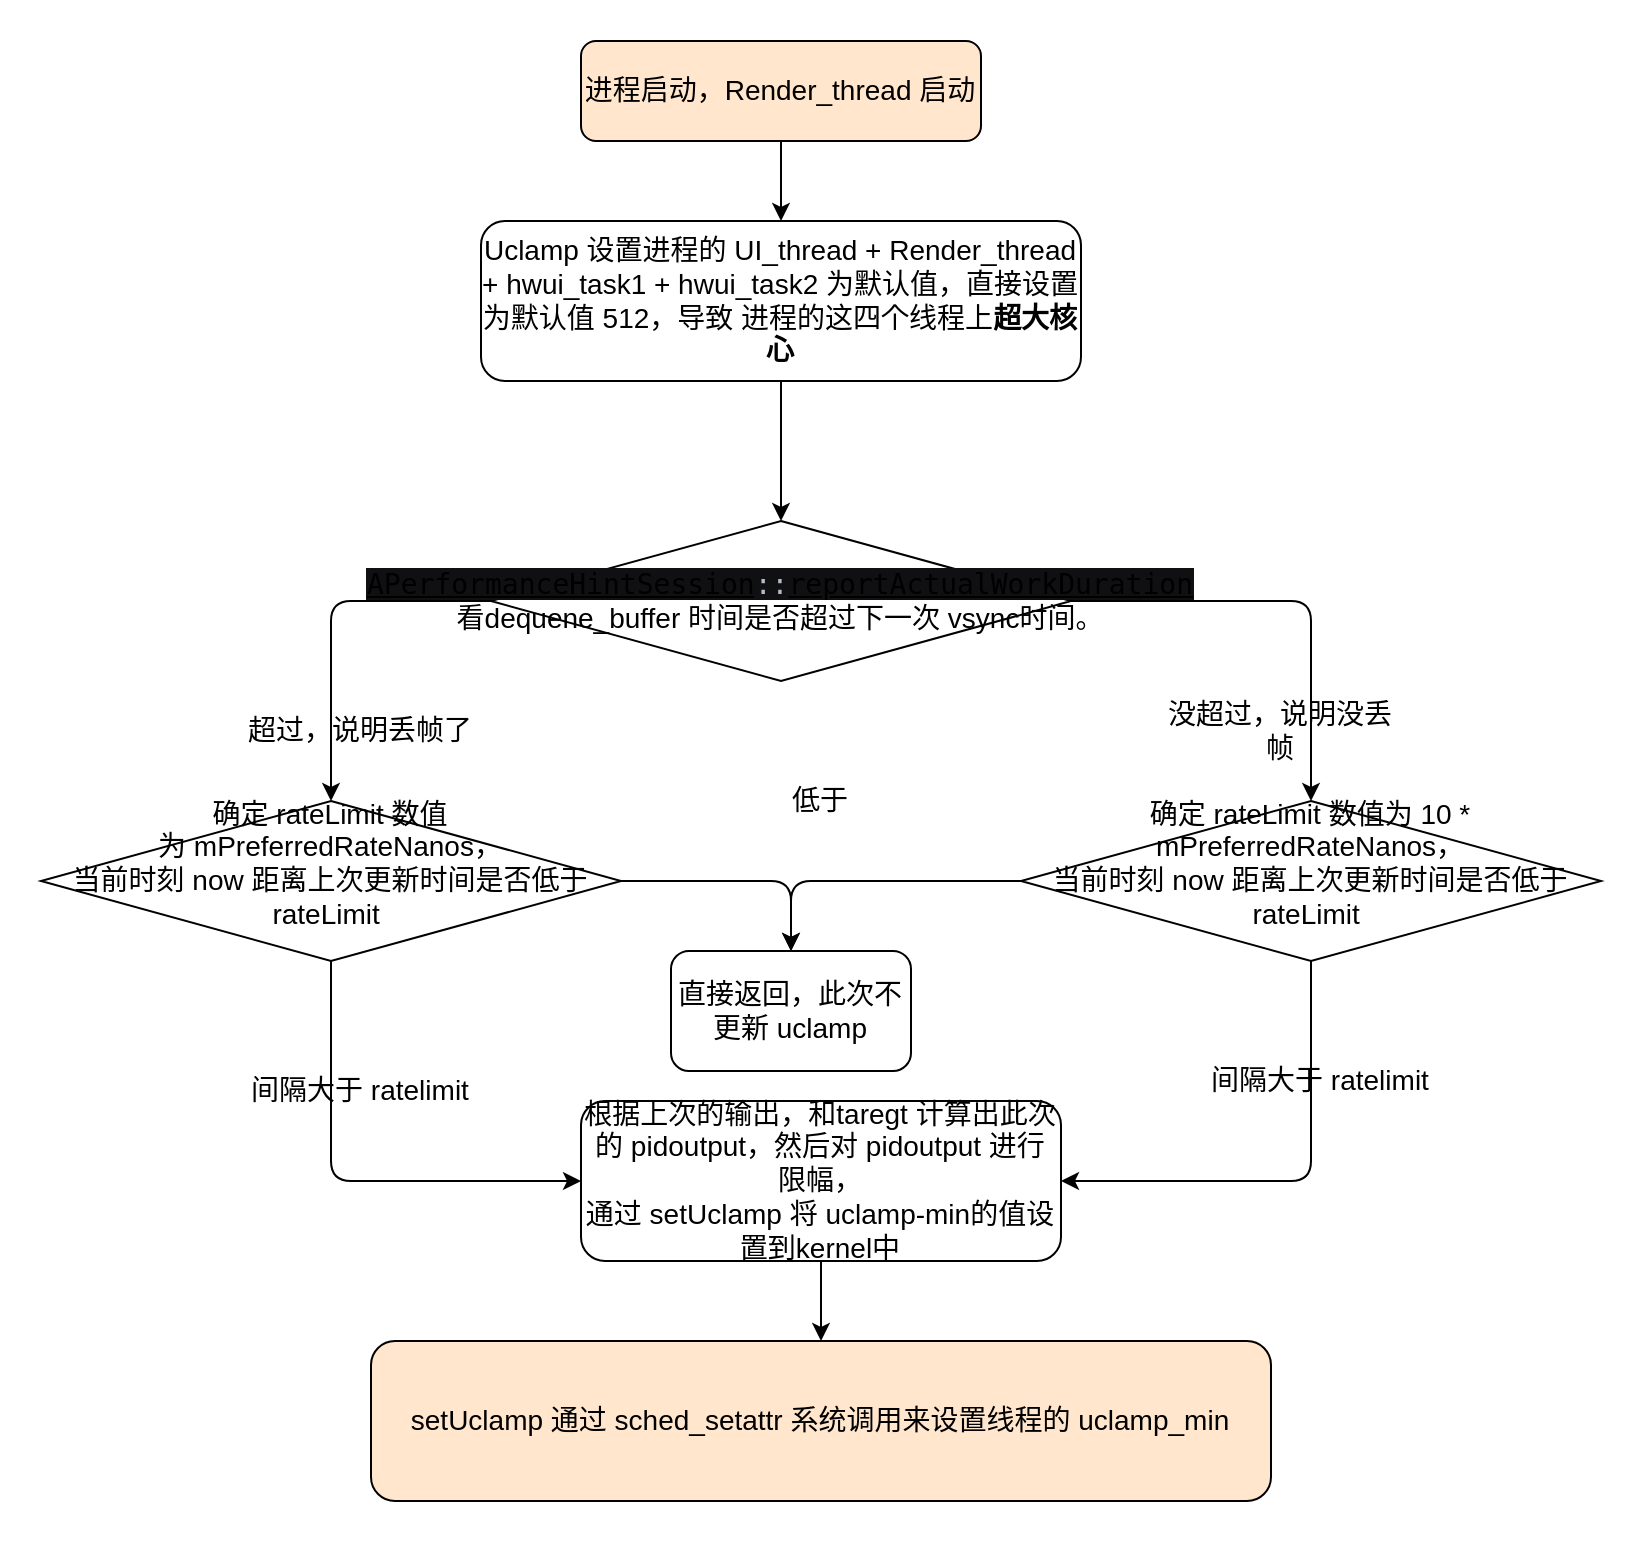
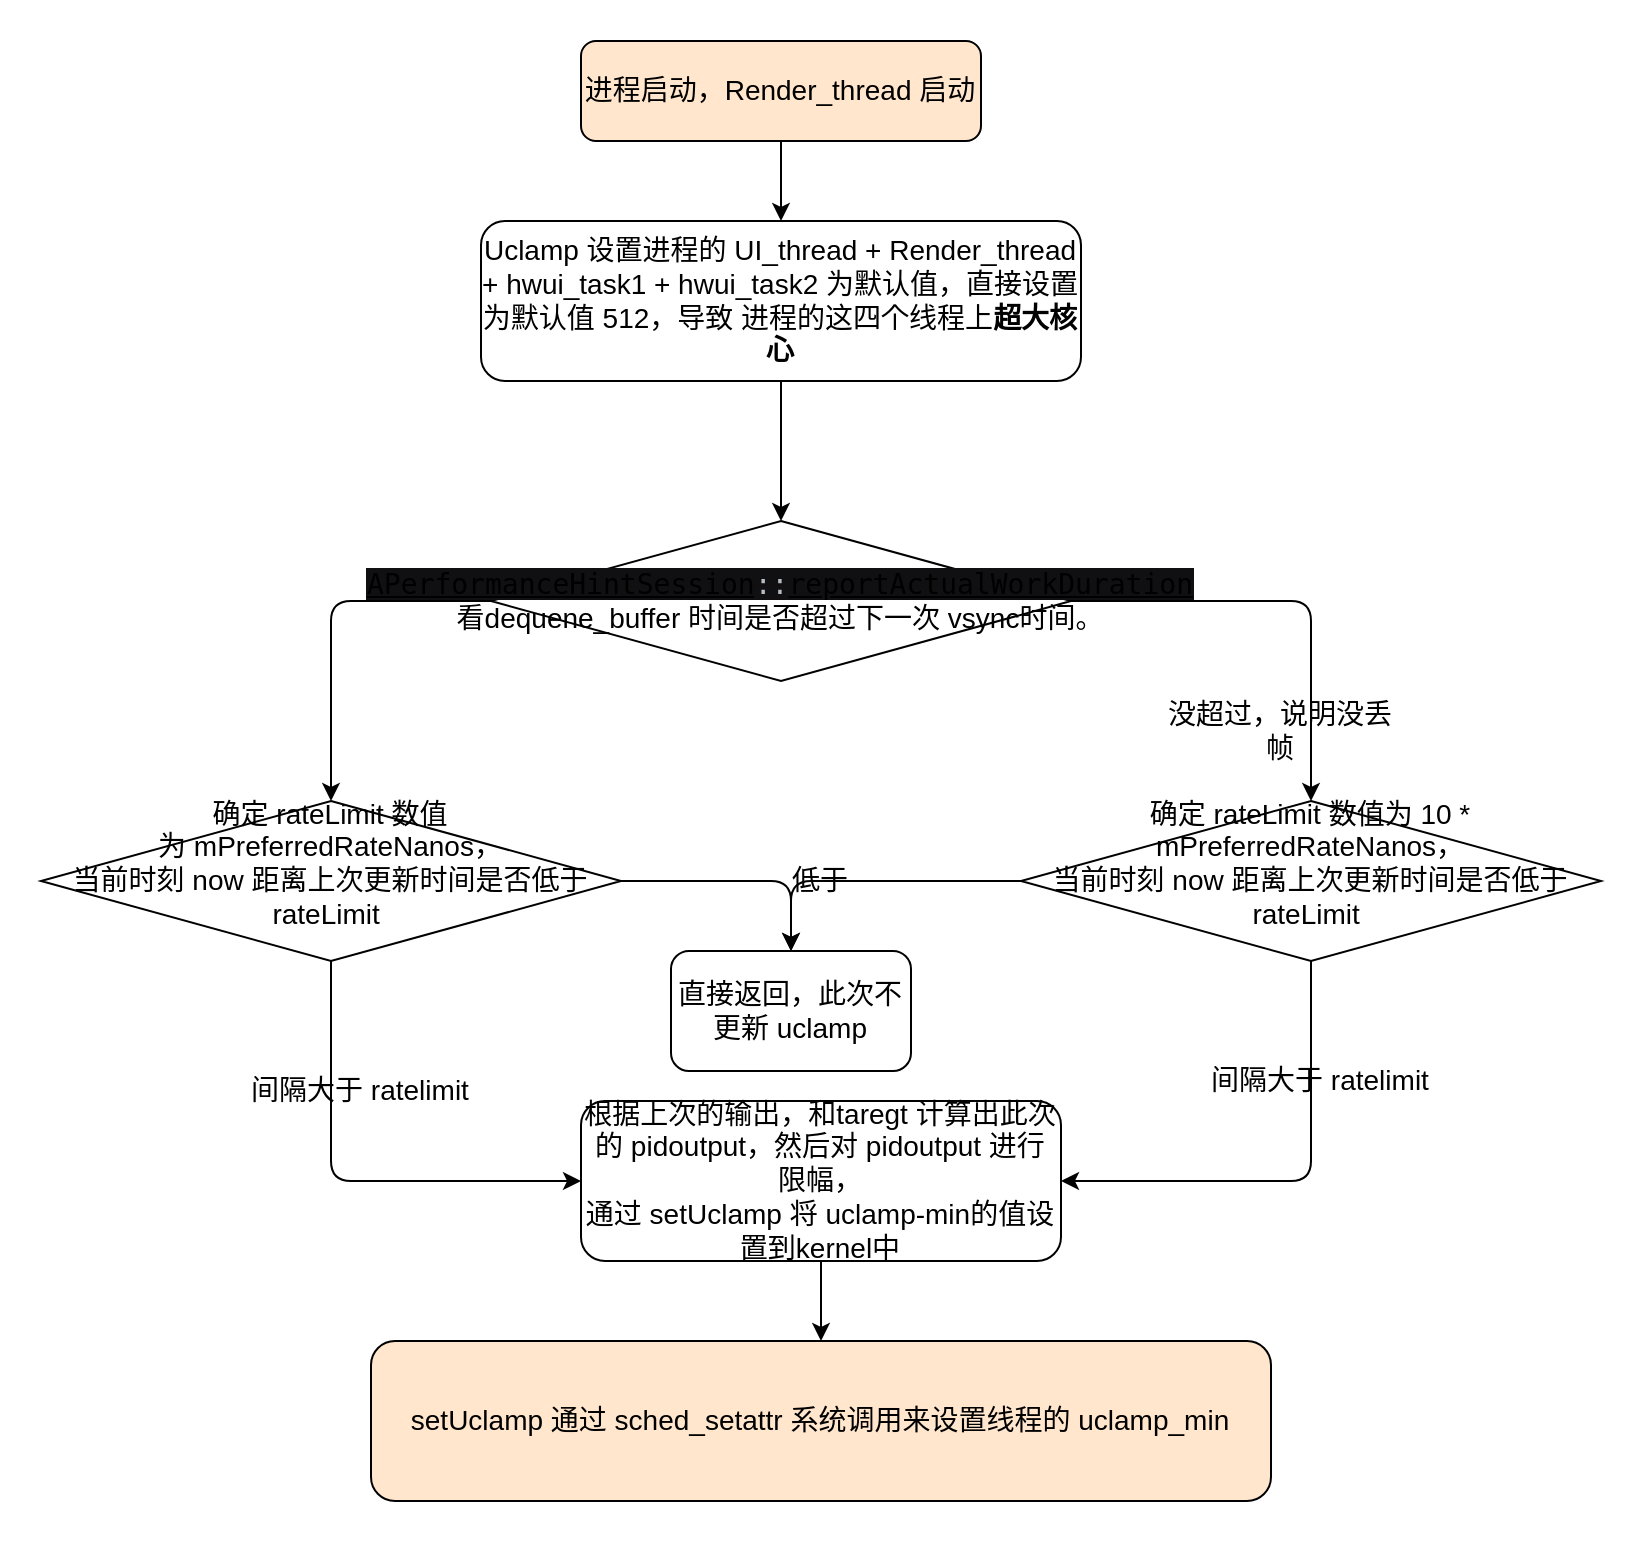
(361, 731) -> none
(821, 801) -> (821, 881)
